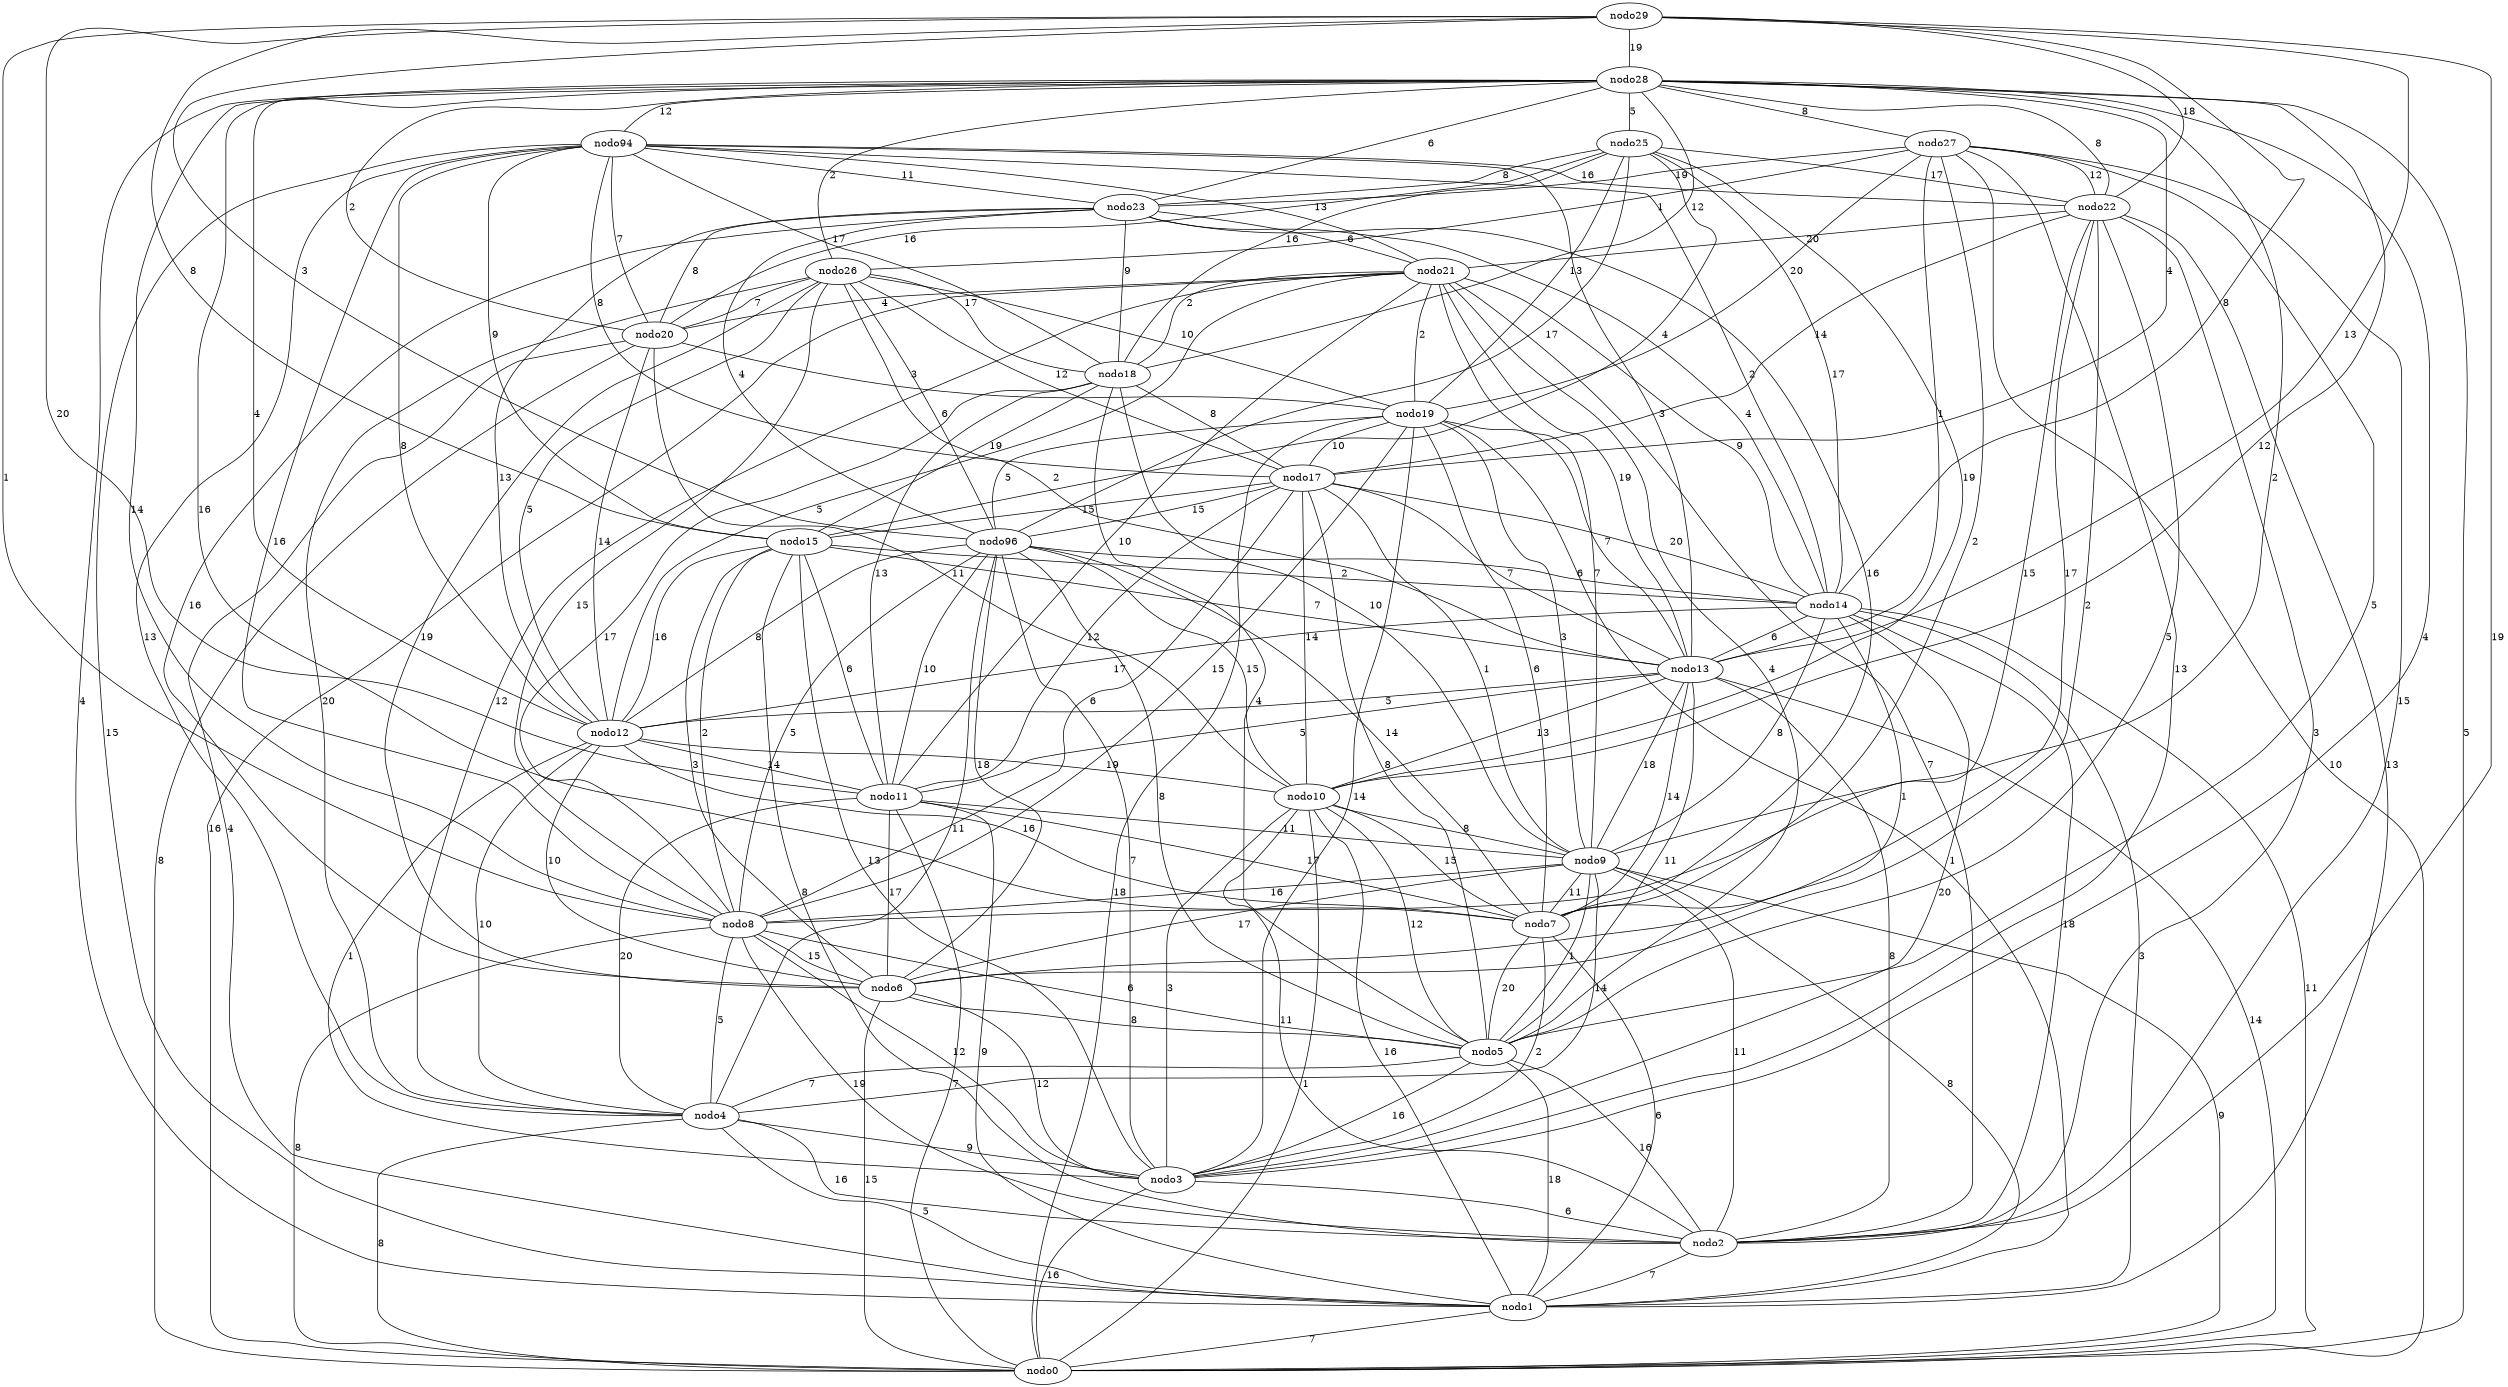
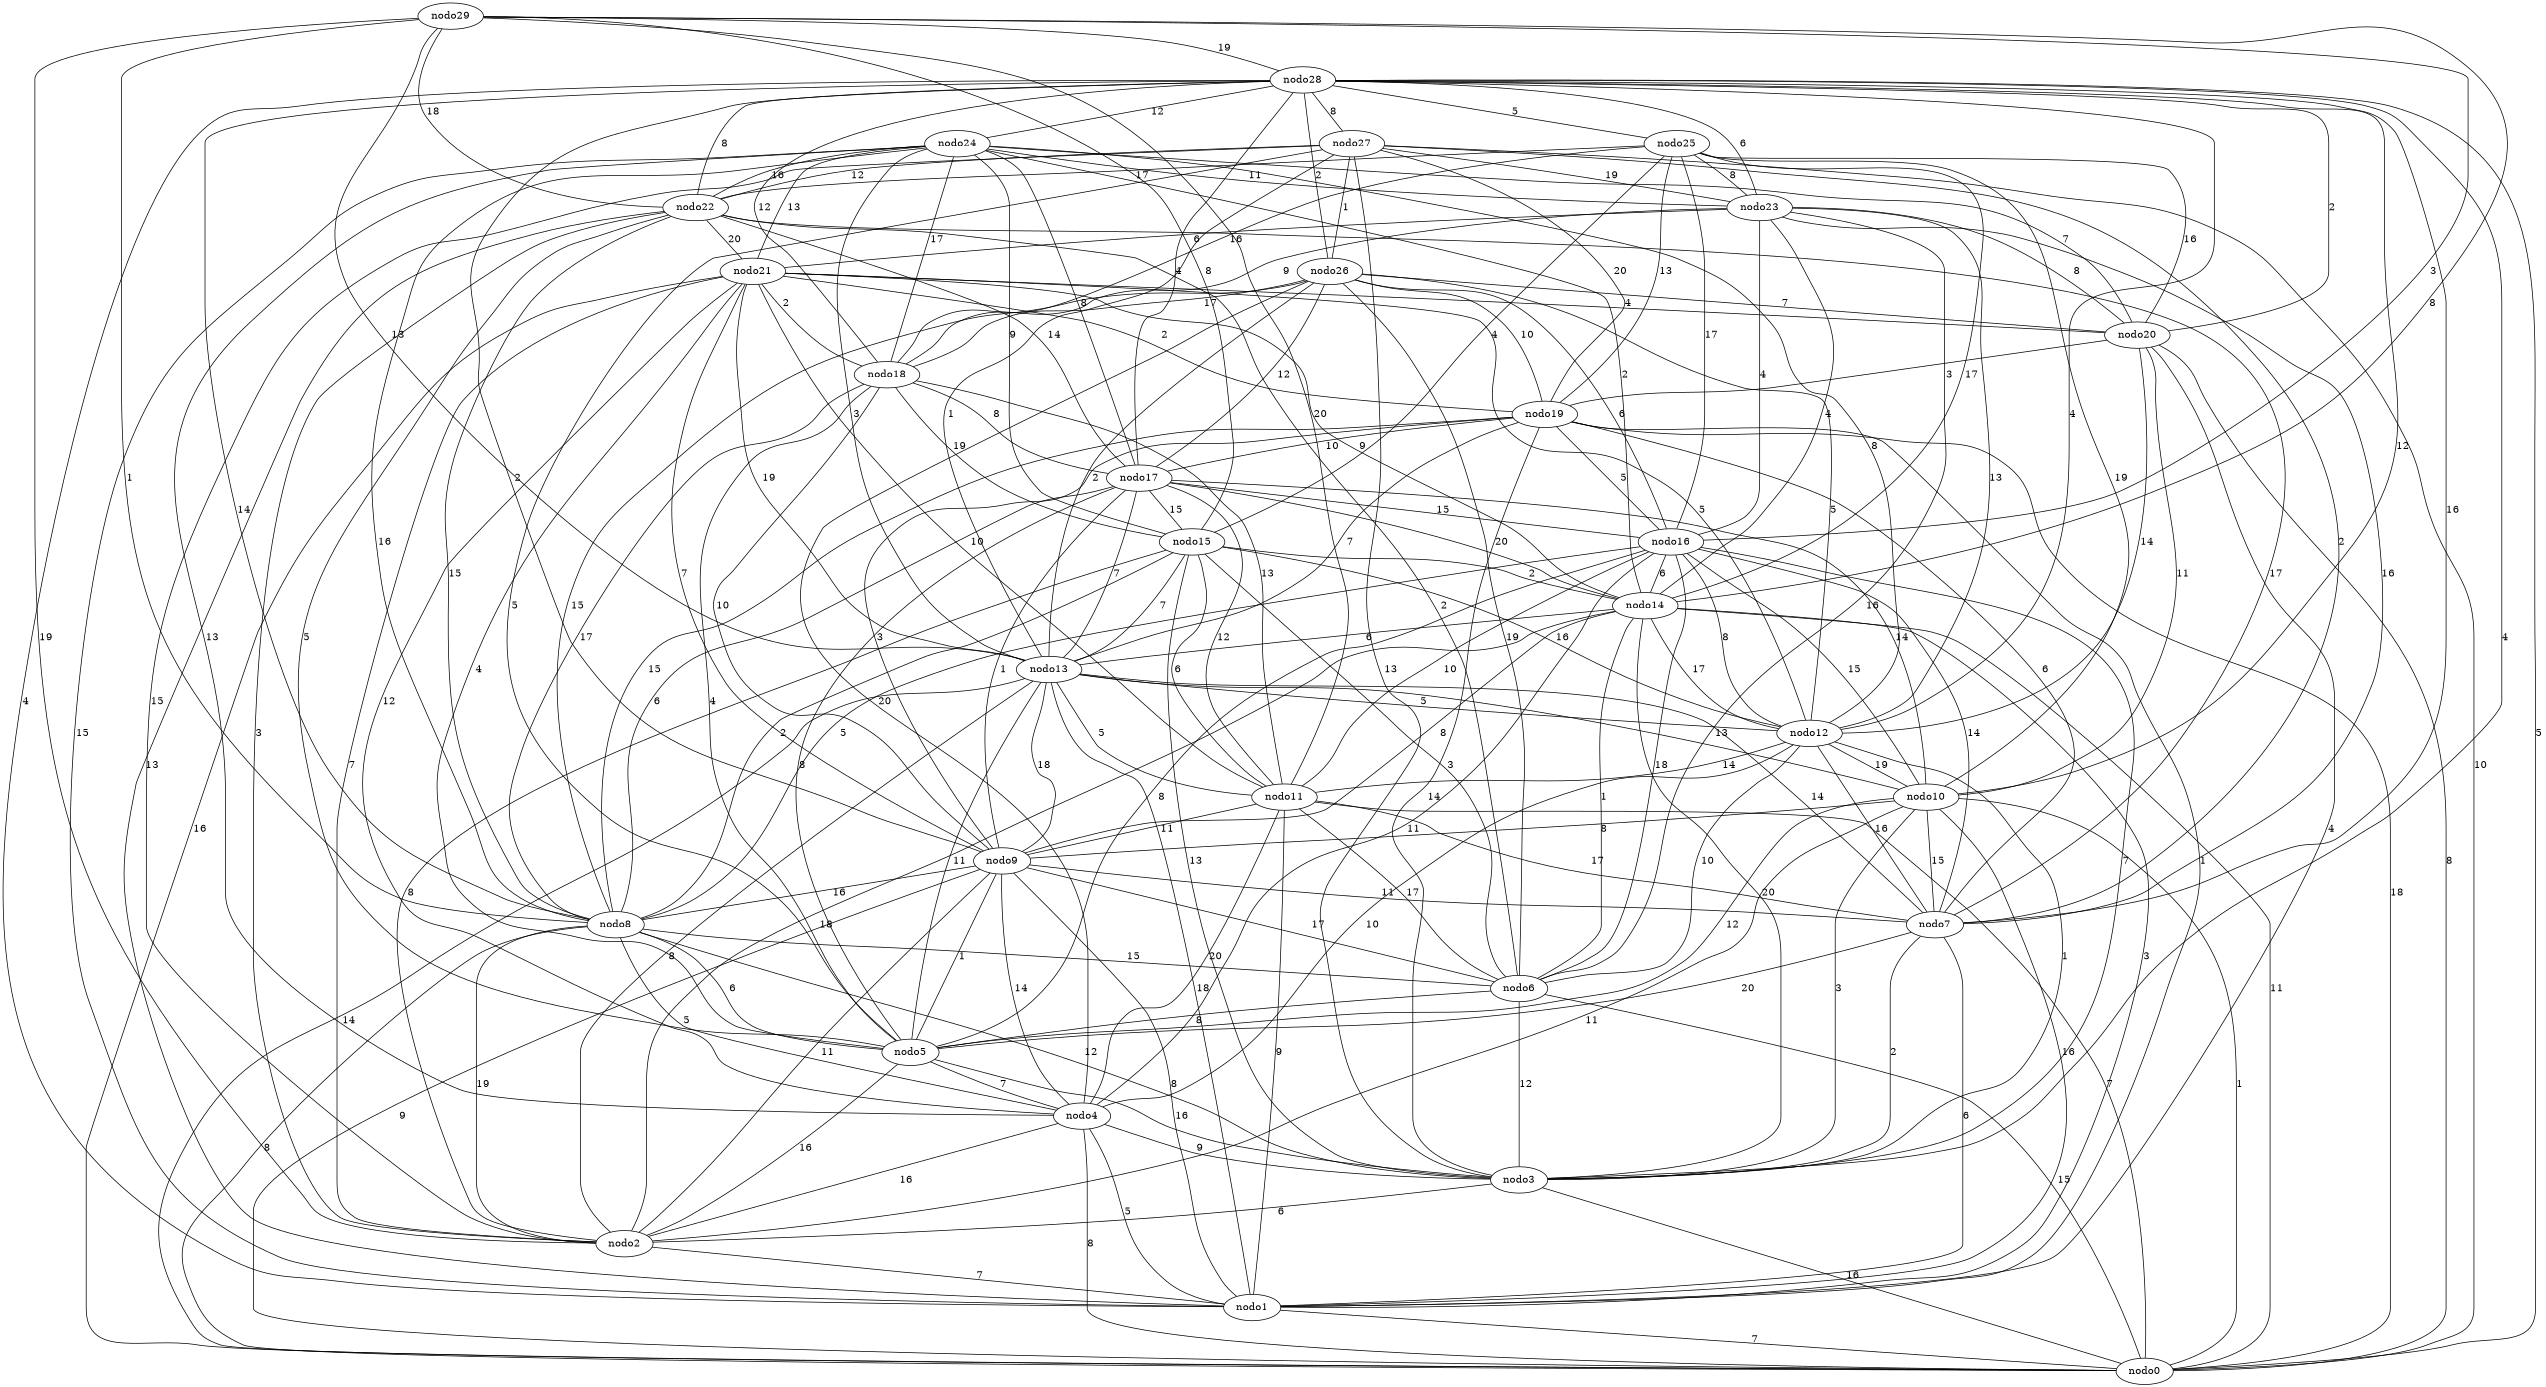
(614, 144) -> (957, 144)
(999, 542) -> (1671, 542)
(1548, 1172) -> (1187, 951)
